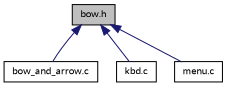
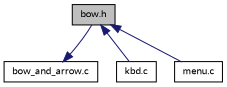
(63, 47) -> (82, 40)
